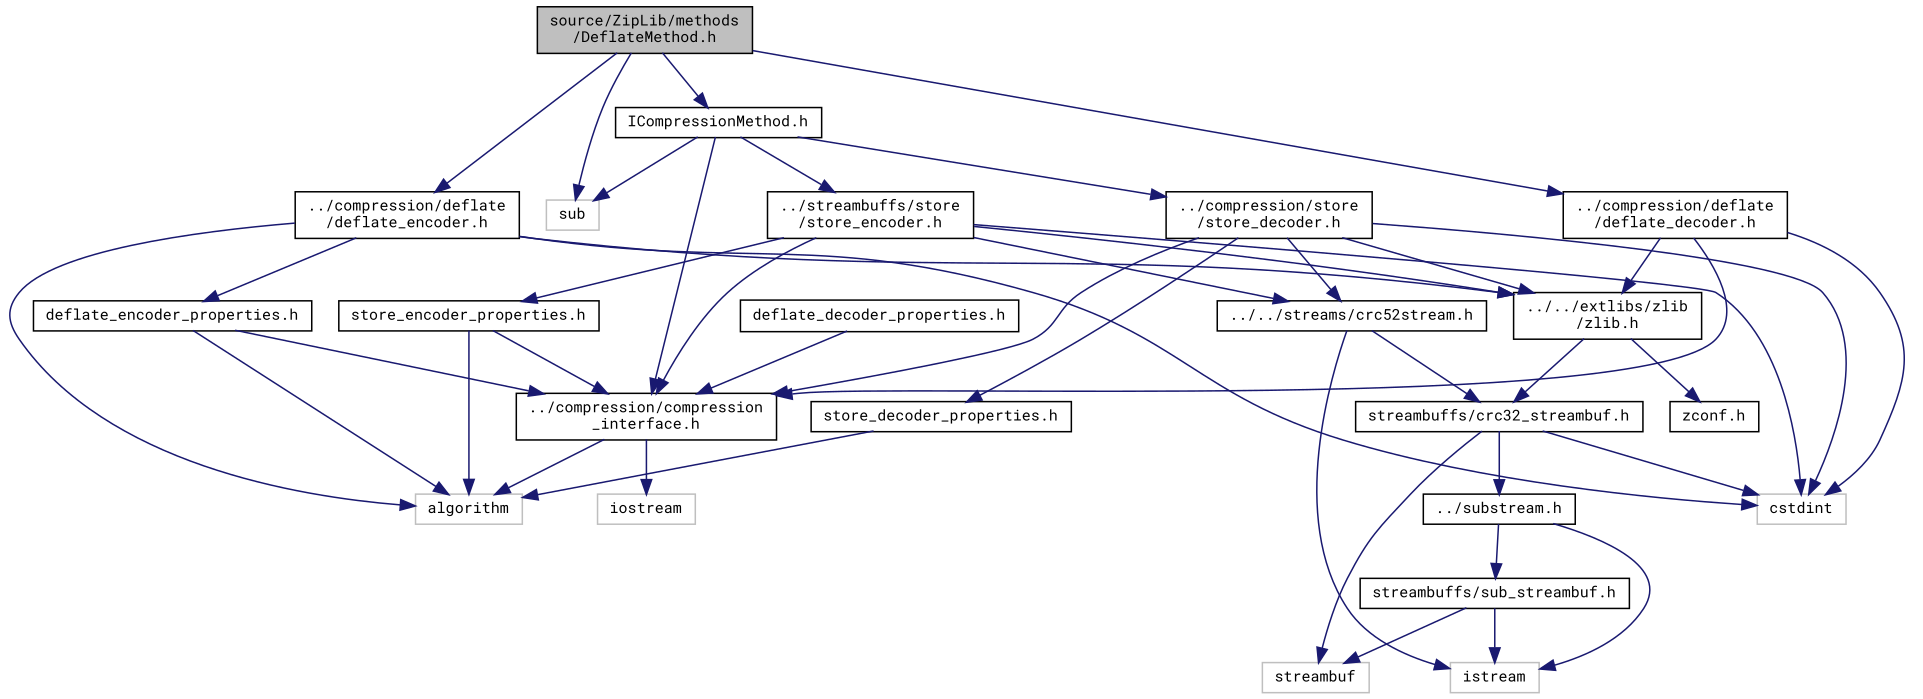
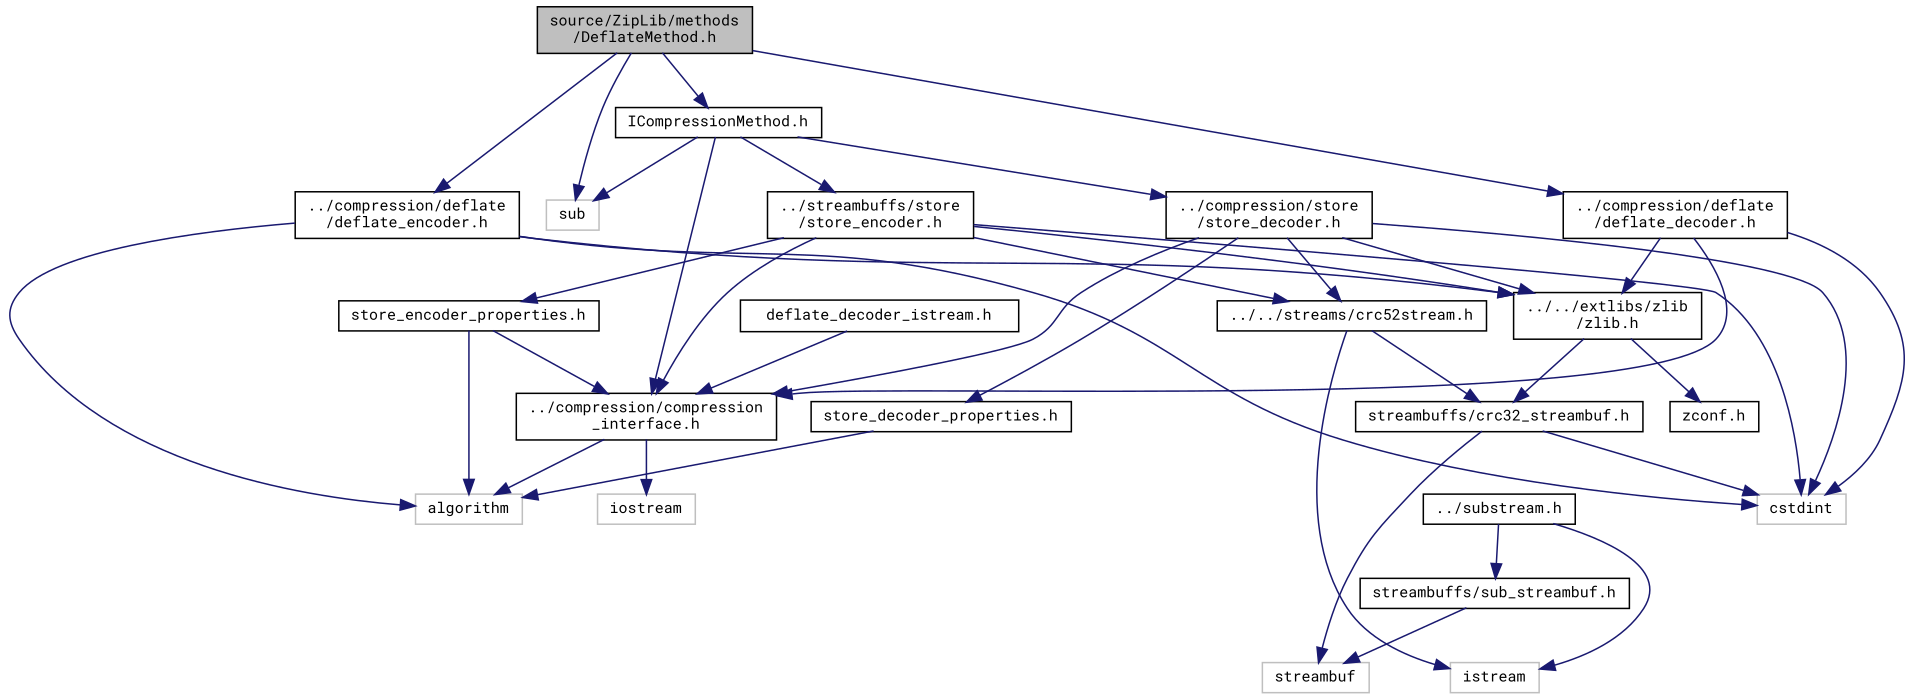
(173, 316) -> none
(880, 316) -> (880, 316)
(1499, 455) -> none
(1495, 628) -> none
